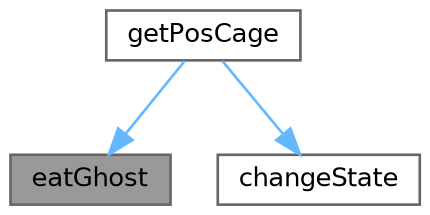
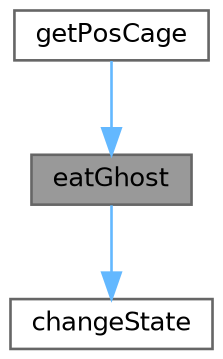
(253, 98) -> (112, 239)
